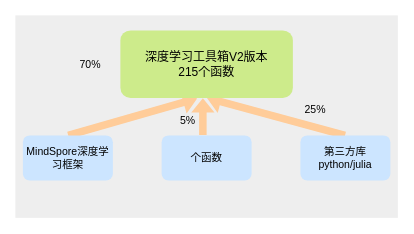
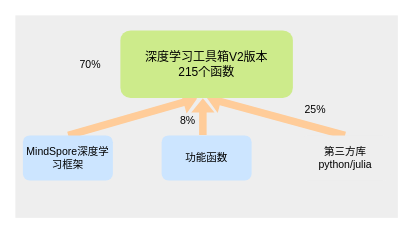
(188, 120) -> (188, 120)
(207, 158) -> (207, 158)
(345, 158) -> (345, 158)
